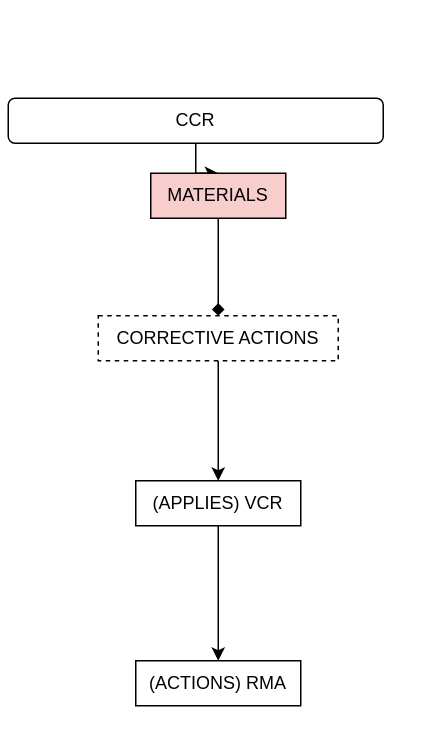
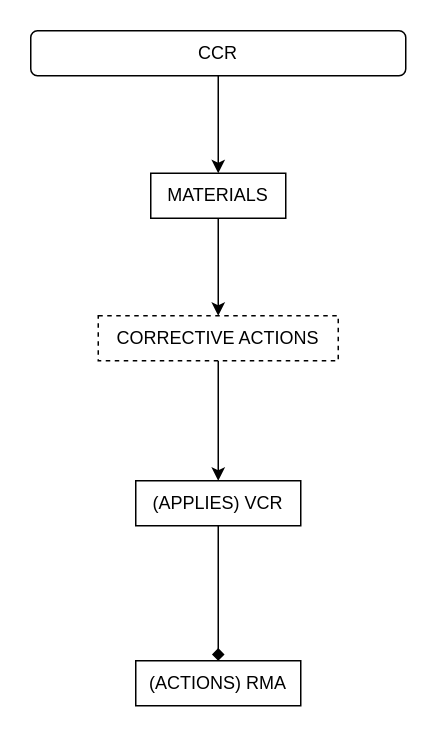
(196, 121) -> (218, 53)
(218, 196) -> (218, 196)
(218, 303) -> (218, 304)
(218, 649) -> (218, 648)
